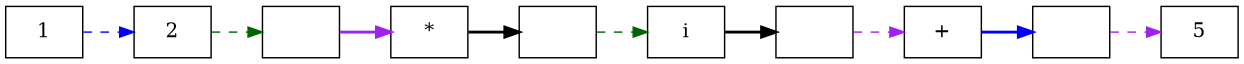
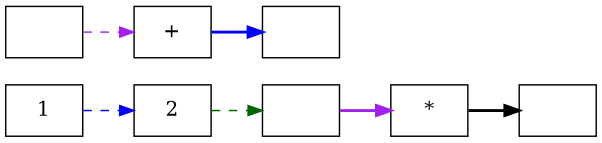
(686, 32) -> none
(1200, 32) -> none
